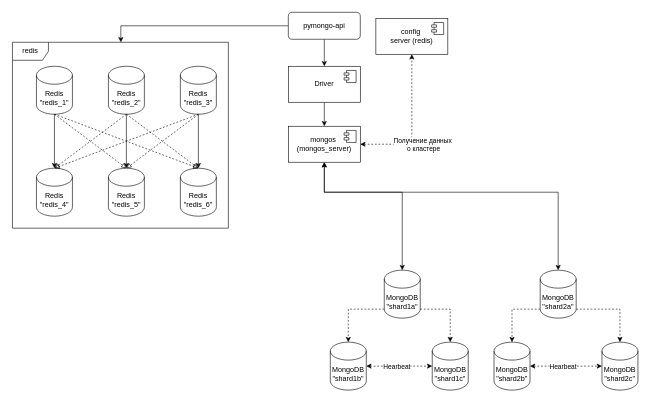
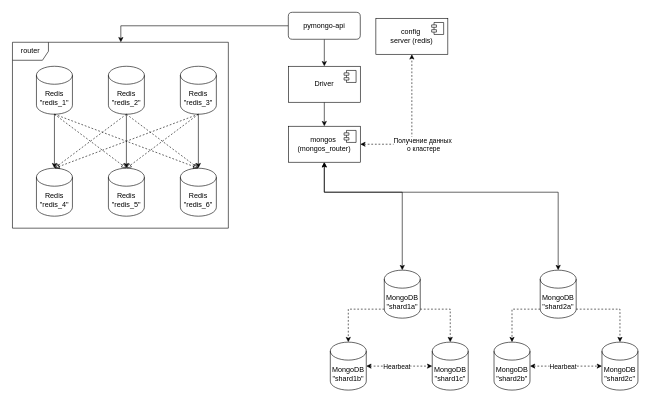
(30, 51) -> (30, 51)
(324, 144) -> (324, 144)
